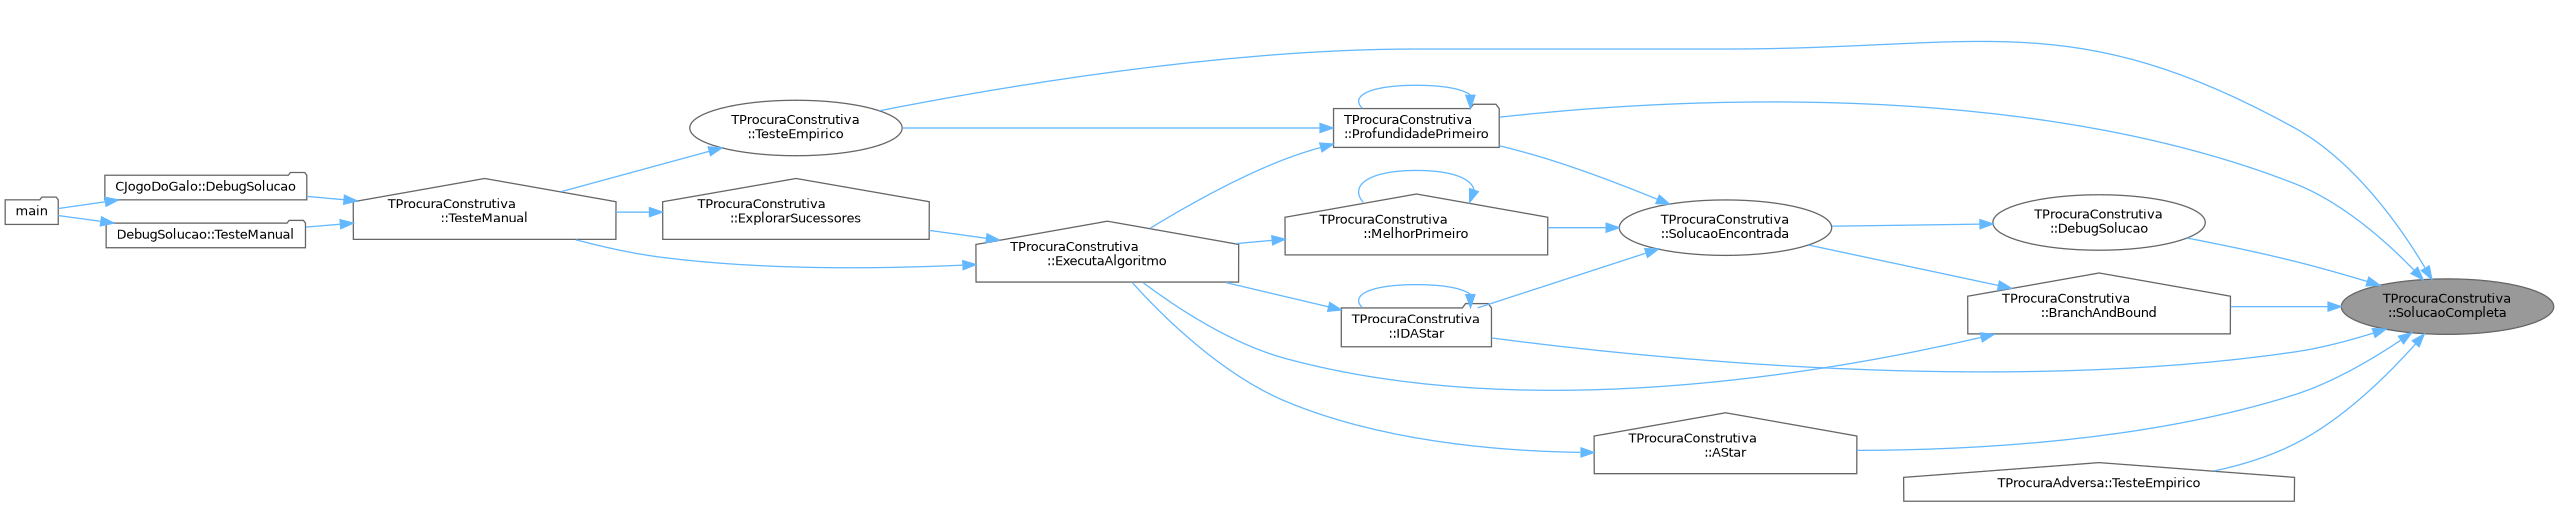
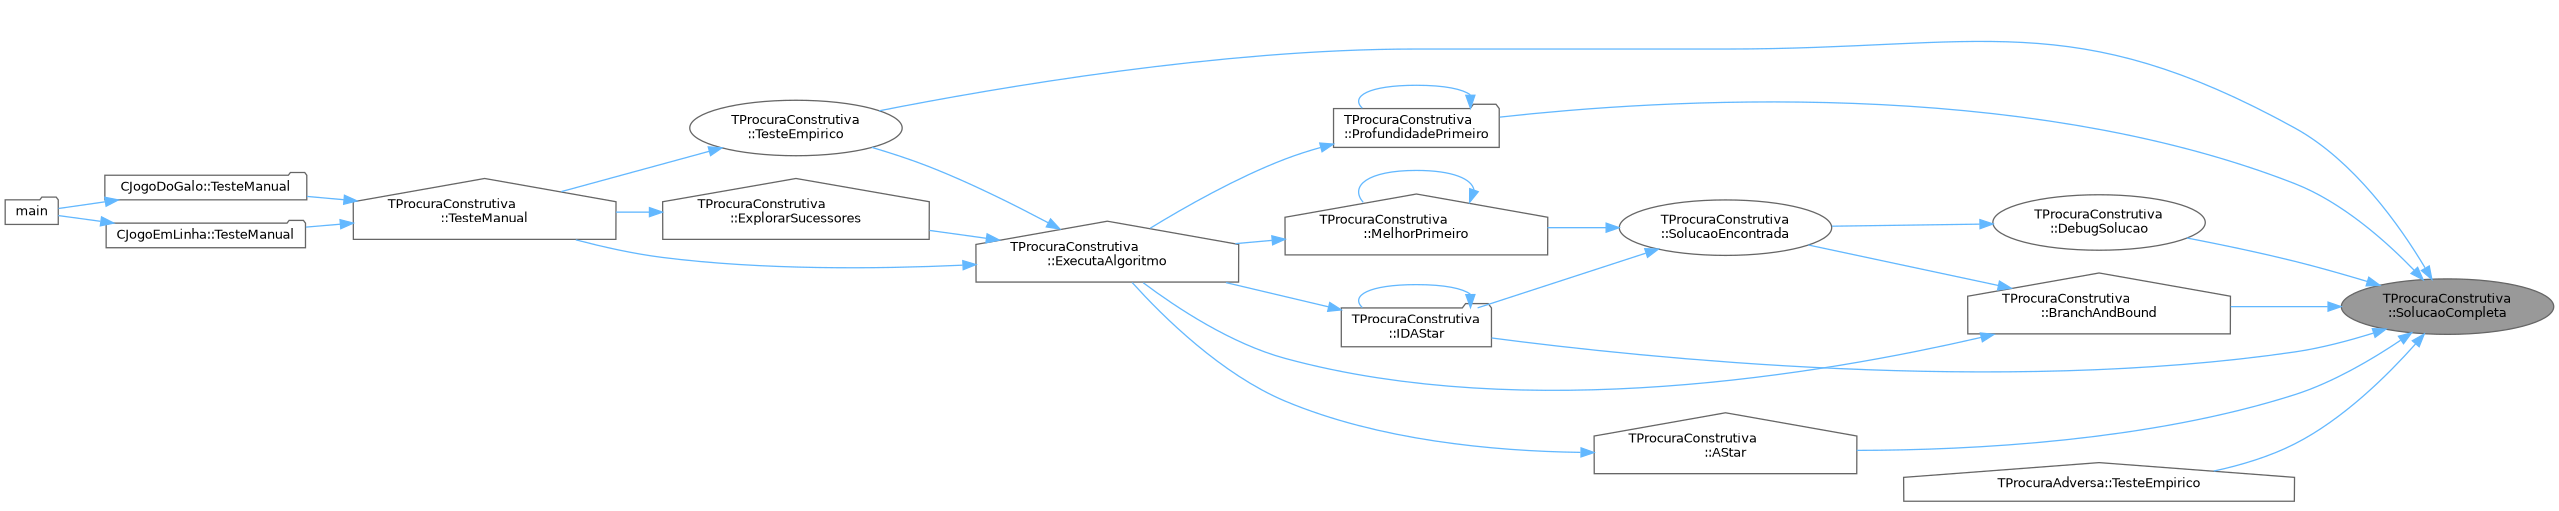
(1111, 128) -> (962, 180)
(1579, 170) -> none
(206, 188) -> (206, 188)
(206, 235) -> (206, 235)
